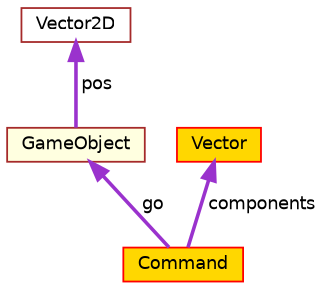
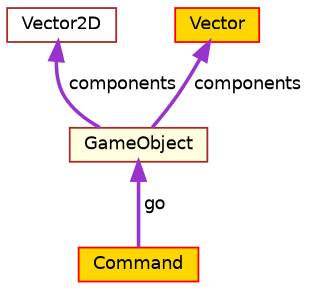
(95, 85) -> (121, 85)
(198, 214) -> (178, 94)
